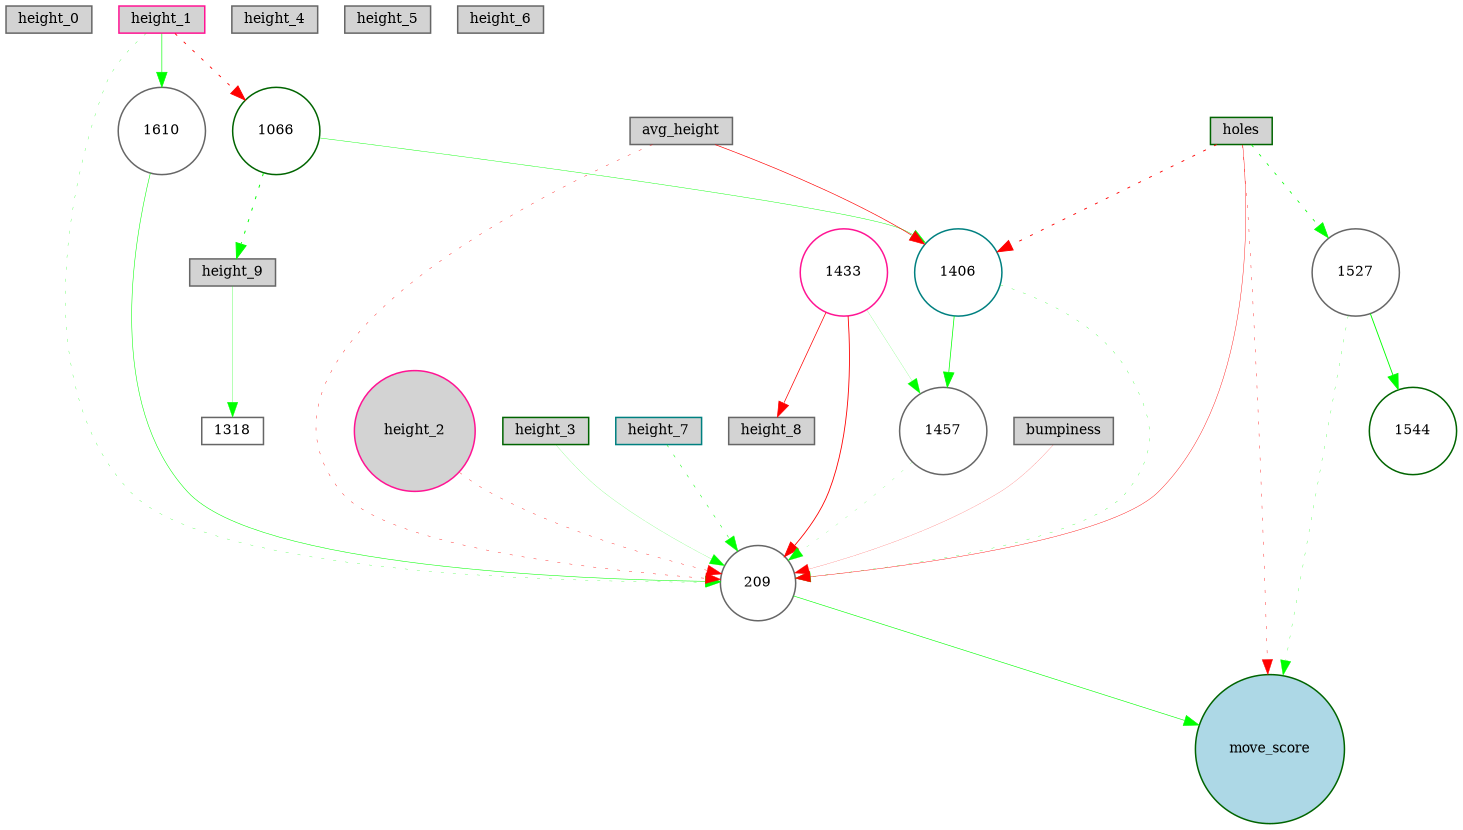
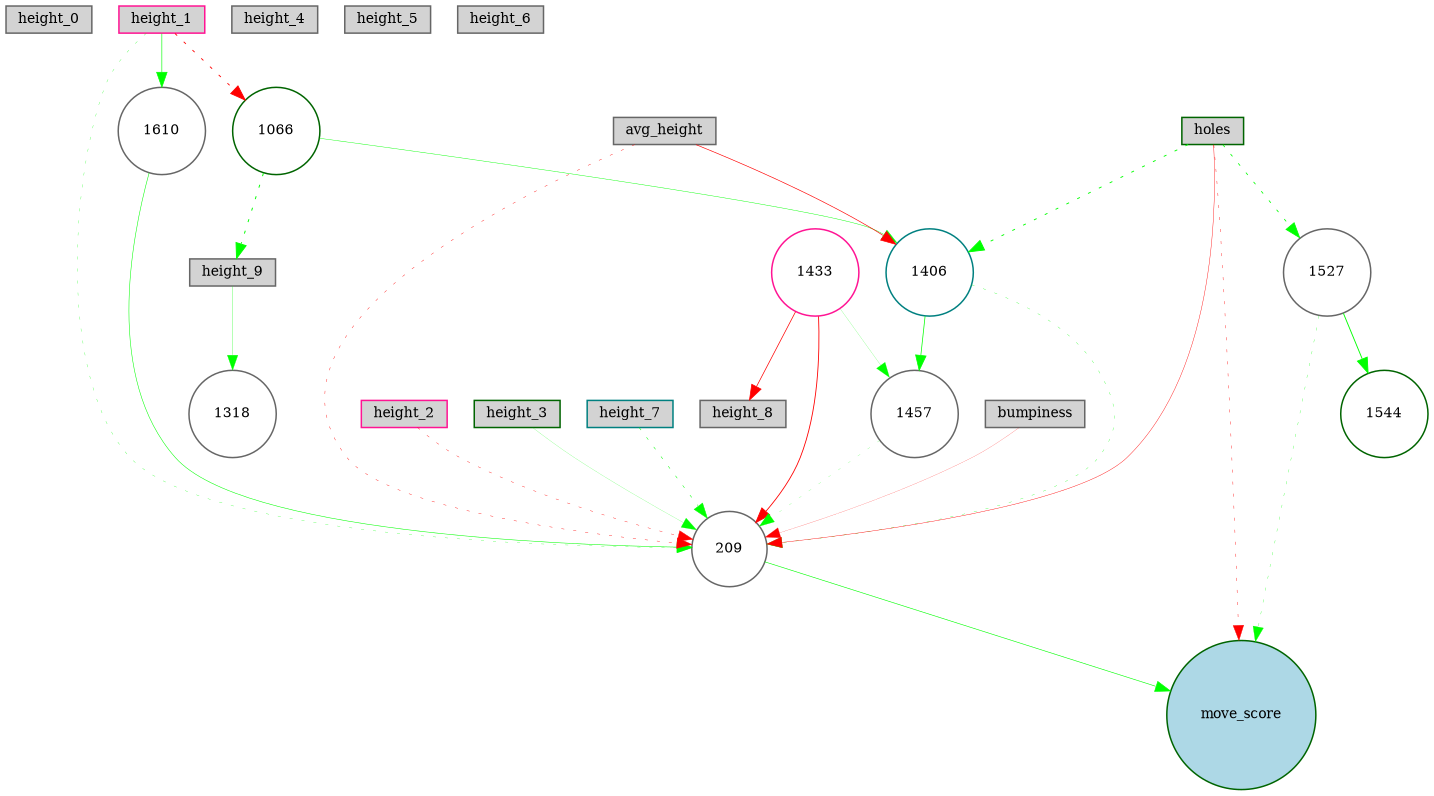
(1114, 195) -> (1085, 195)
(233, 431) -> (233, 414)
(415, 431) -> (404, 414)
